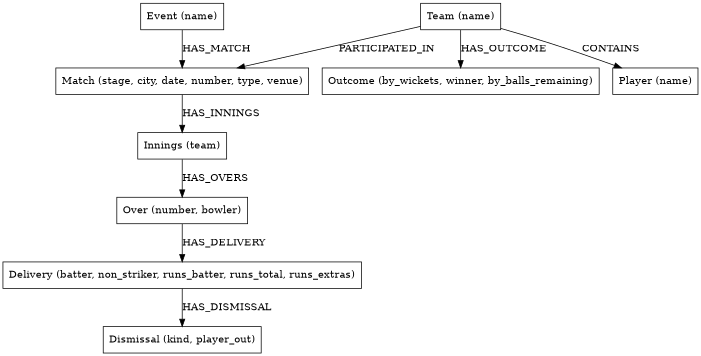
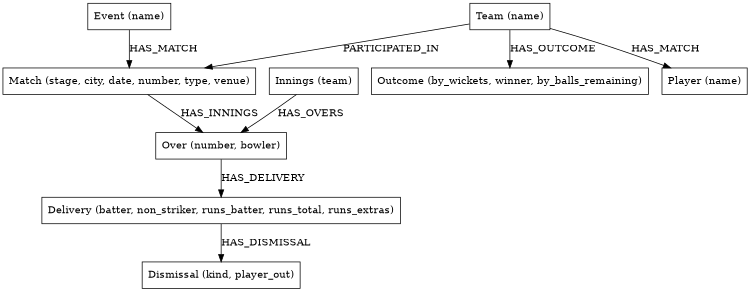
(611, 49) -> (666, 49)
(182, 110) -> (172, 111)
